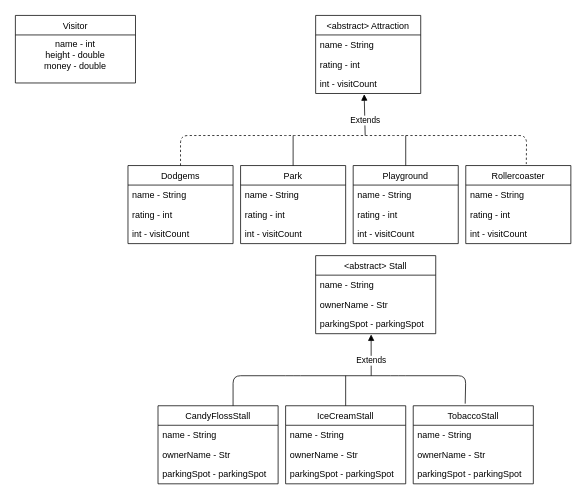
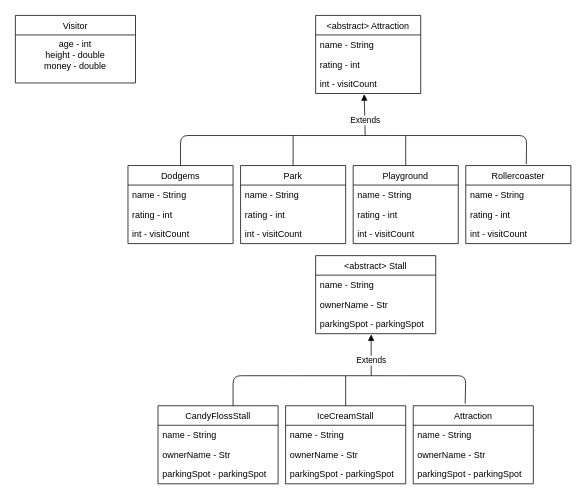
(75, 55) -> (75, 55)
(353, 135) -> (353, 135)
(473, 416) -> (473, 416)
